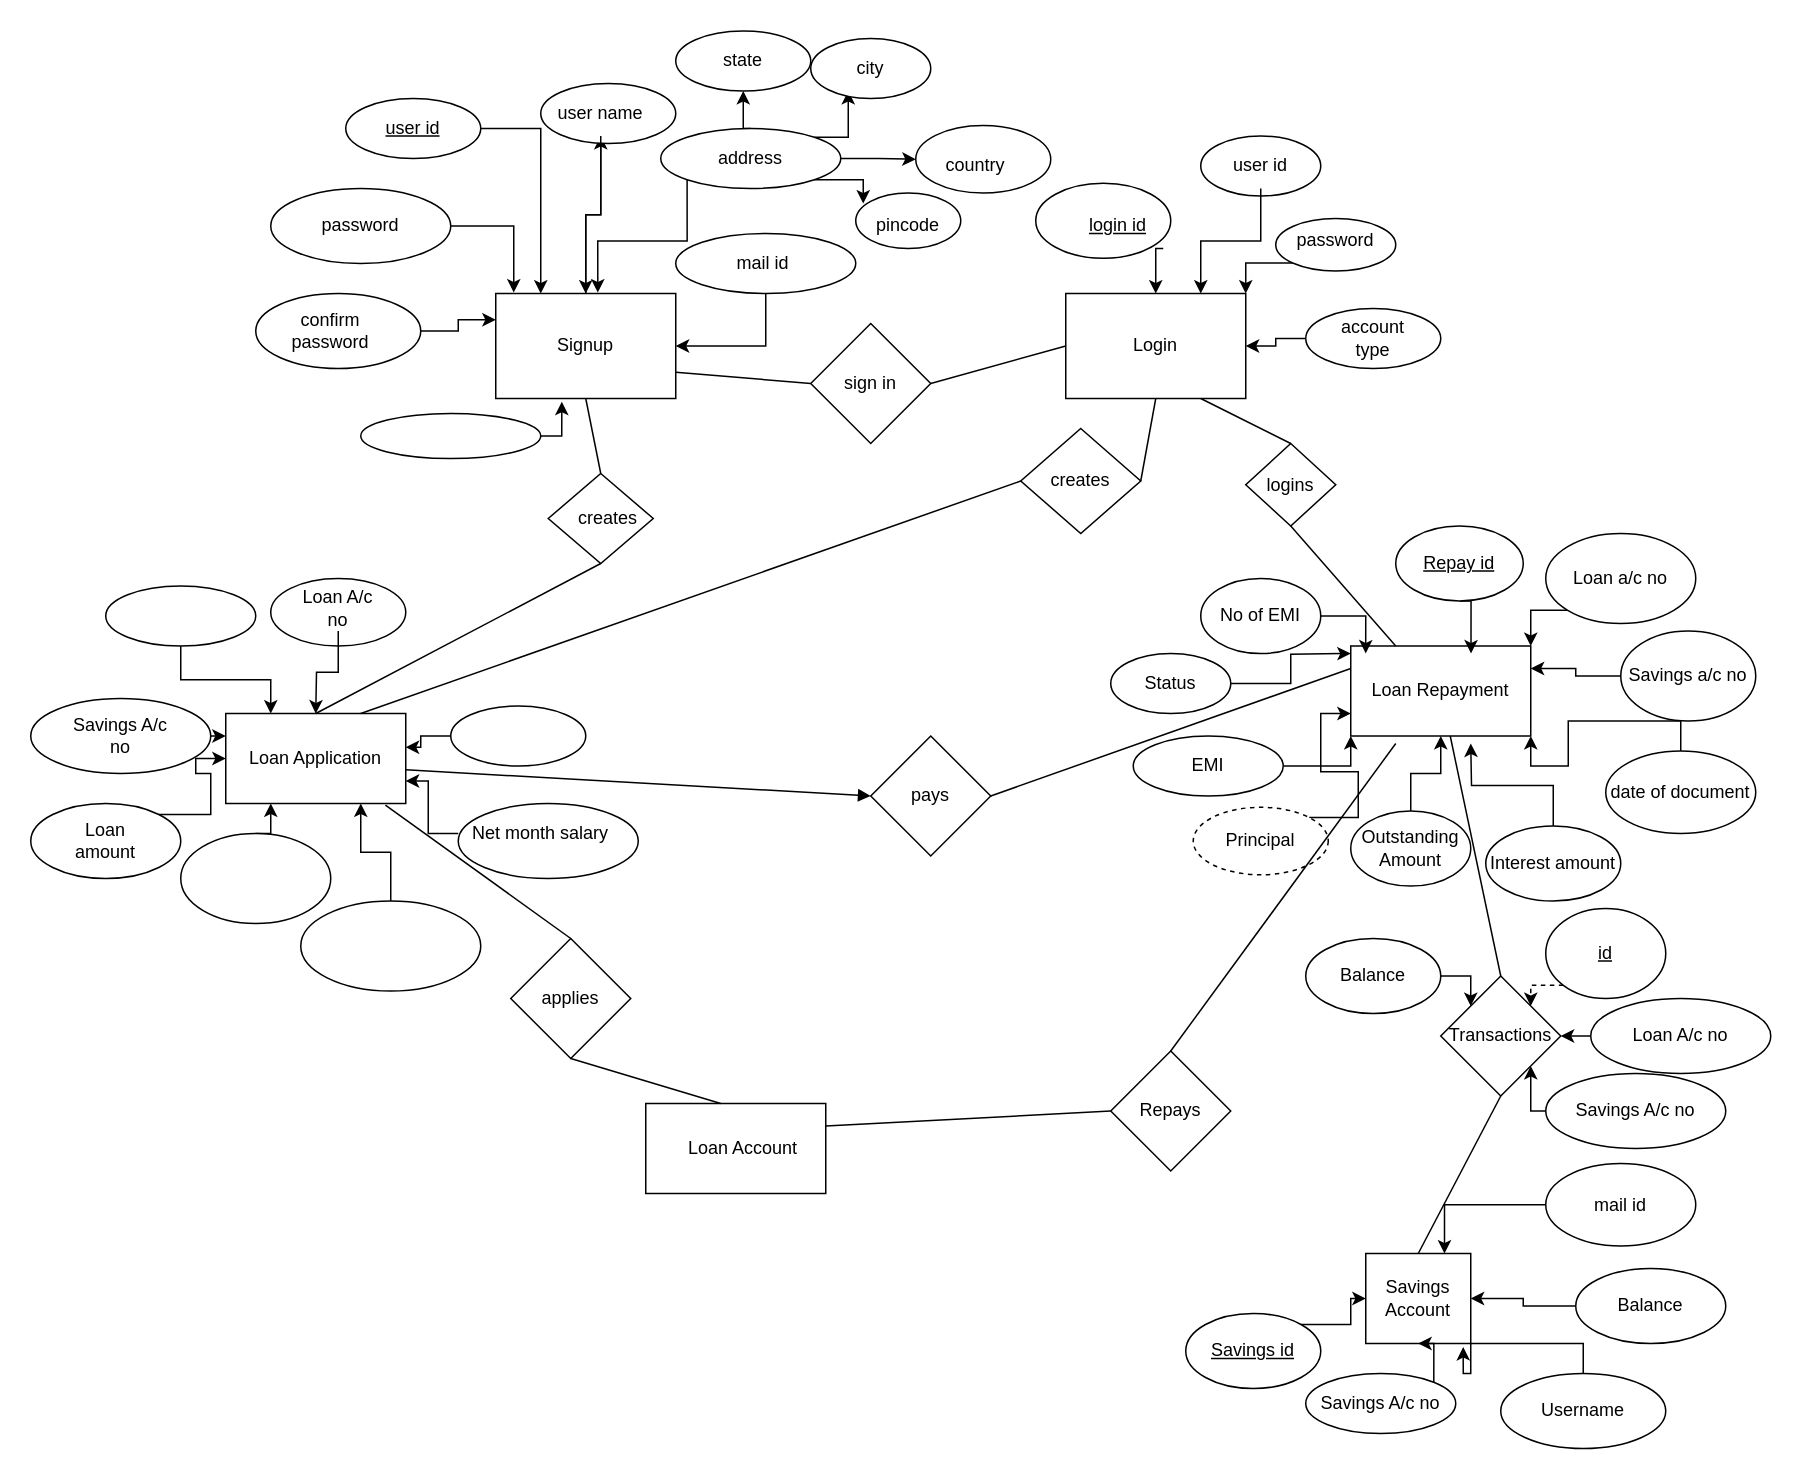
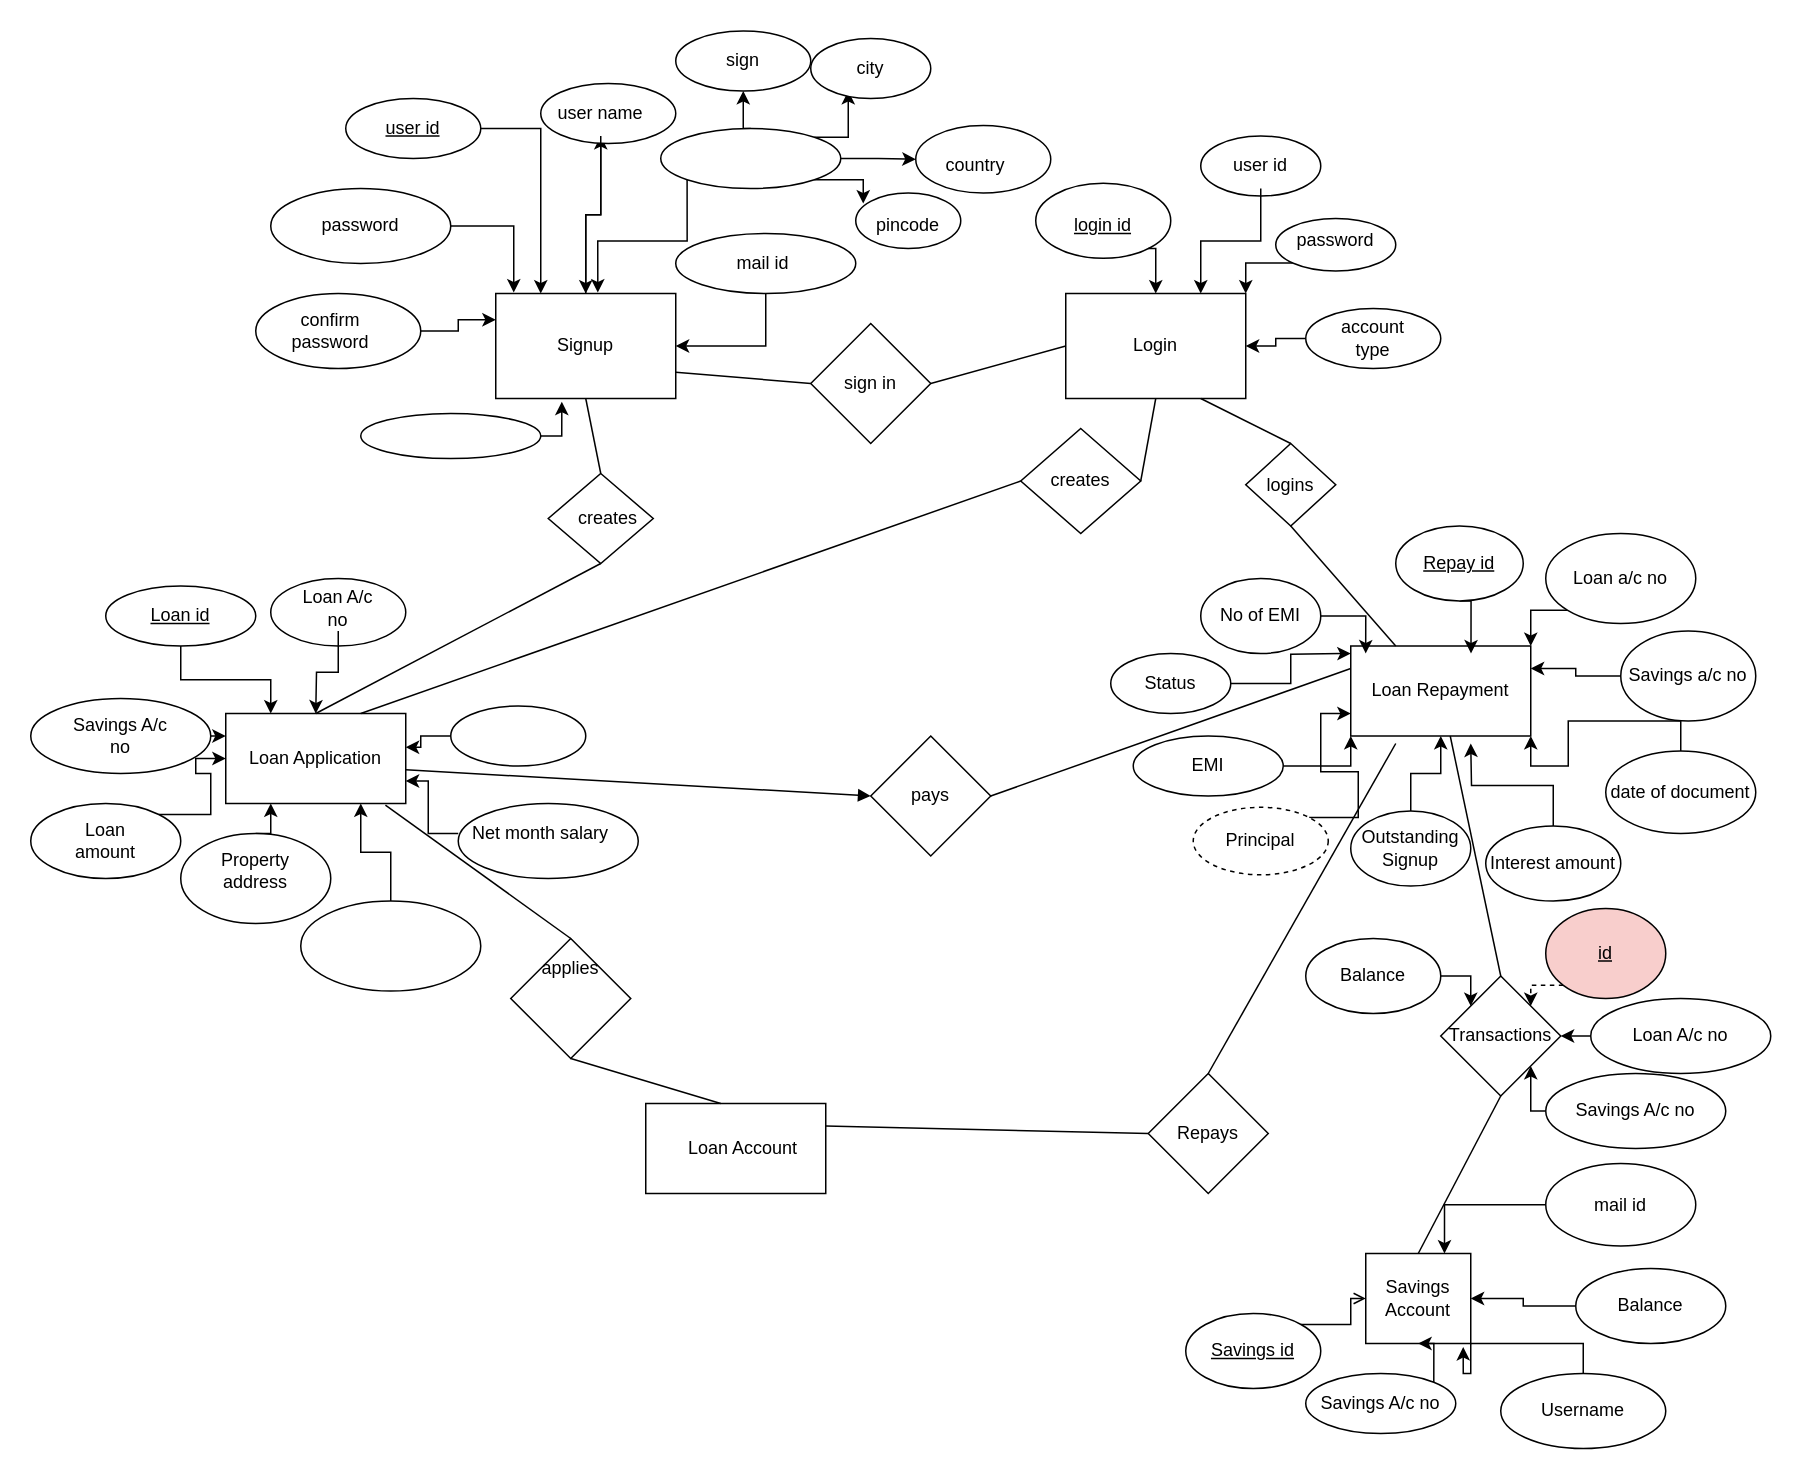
(743, 61) -> (743, 61)
(751, 158) -> none
(1118, 226) -> (1103, 226)
none -> (181, 616)
(1411, 848) -> (1411, 848)
none -> (256, 871)
(1606, 953) -> (1606, 953)
(571, 998) -> (571, 968)
(1171, 1111) -> (1208, 1133)
(1352, 1298) -> (1352, 1298)
